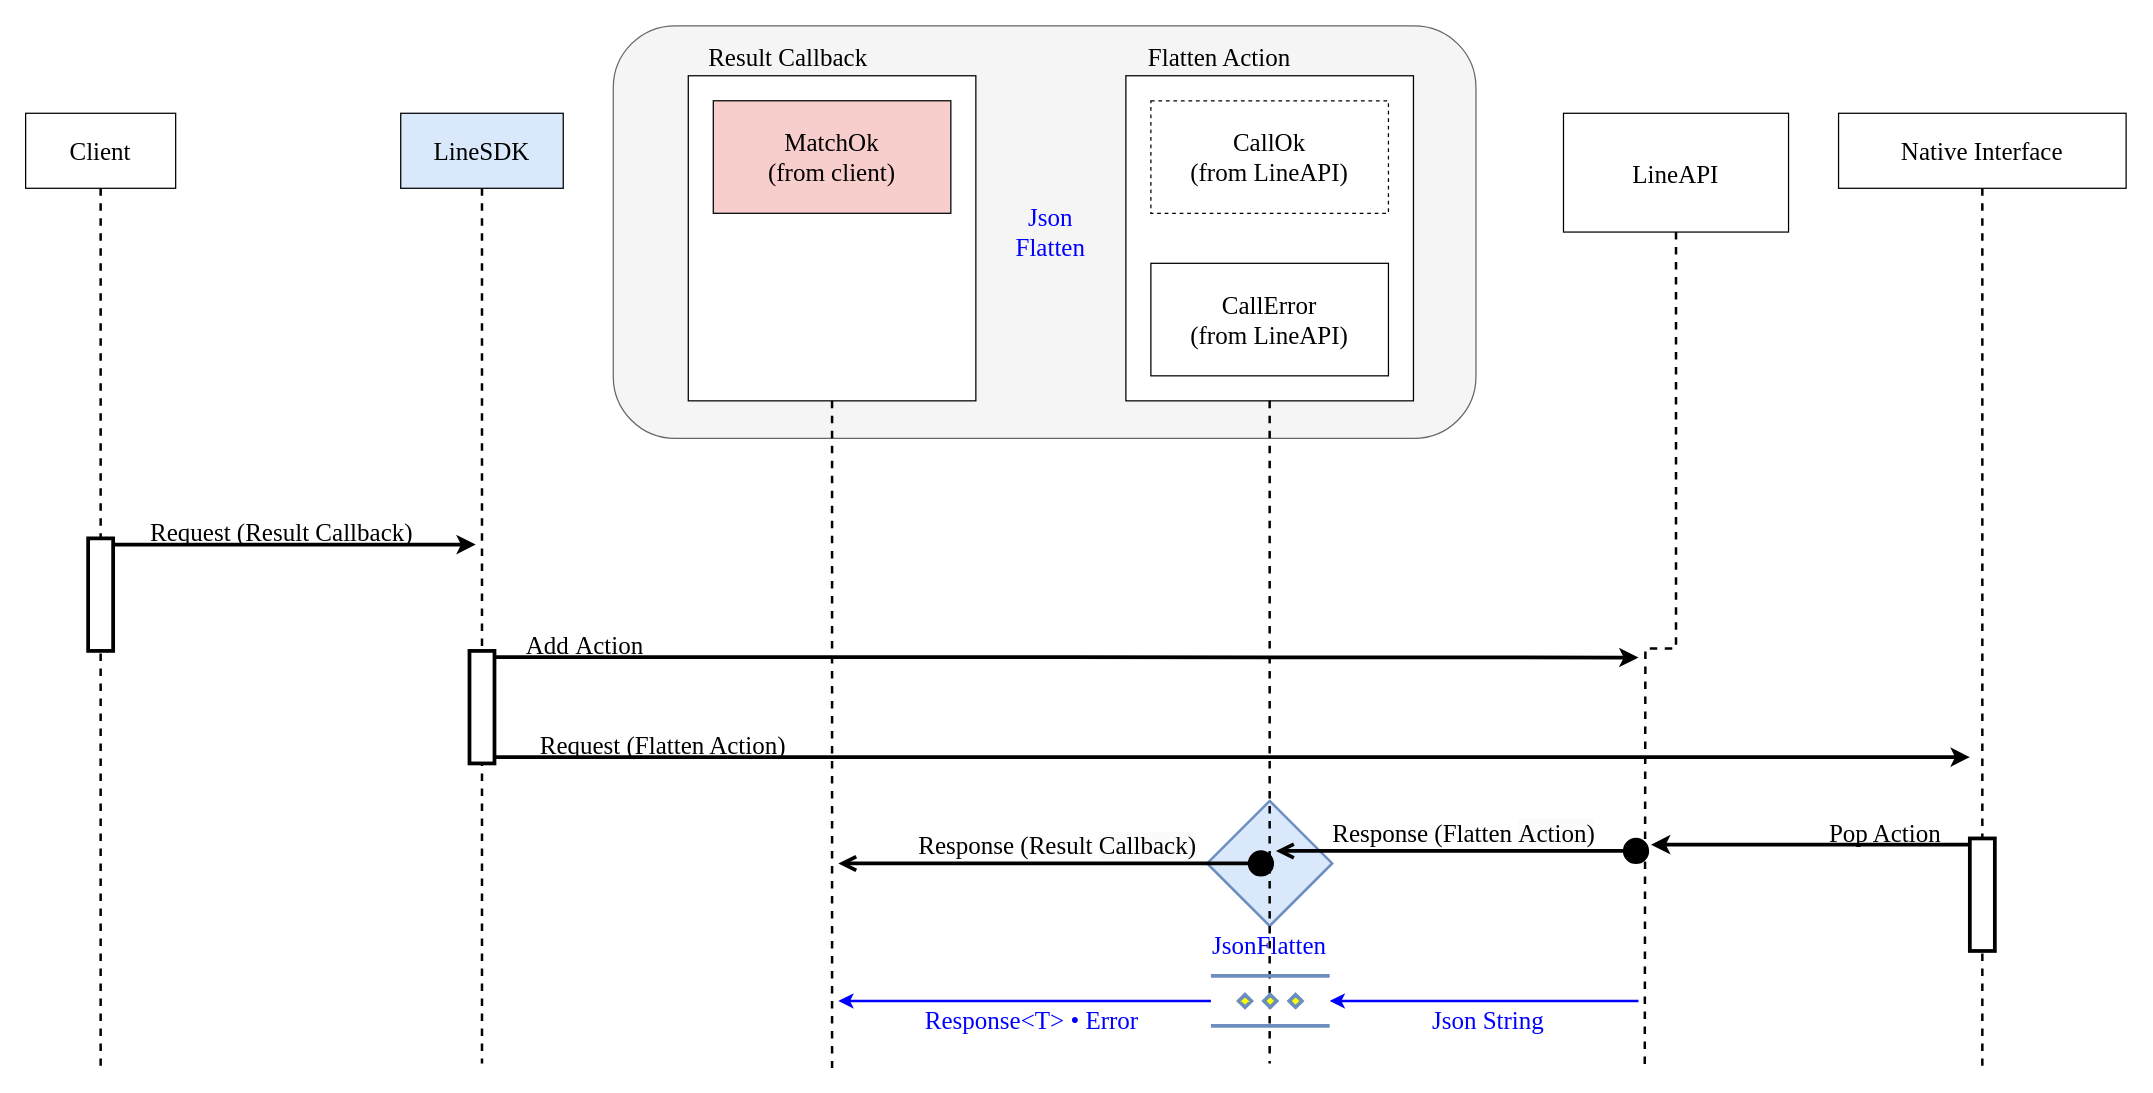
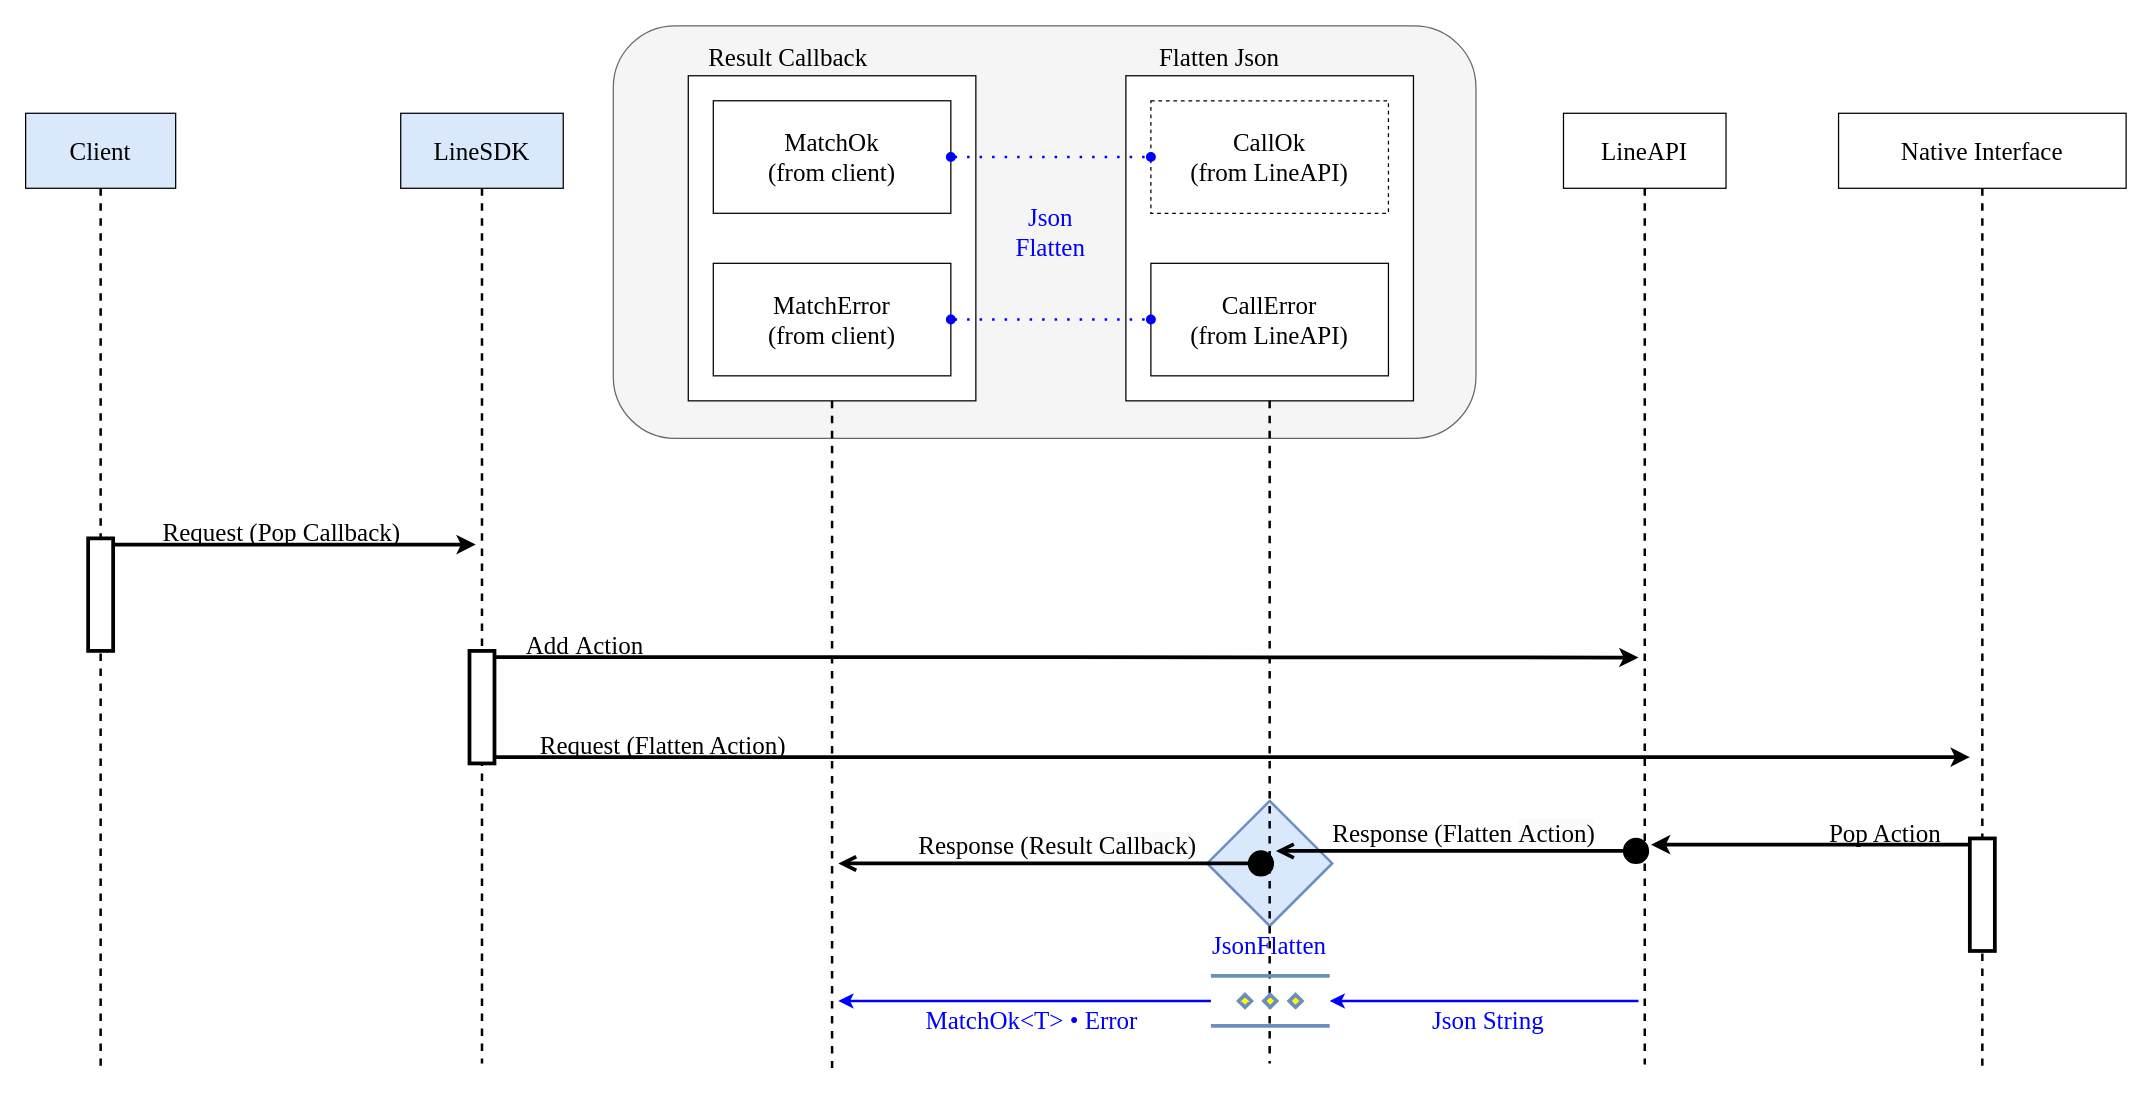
(1219, 57) -> (1219, 57)
(101, 151) -> (101, 151)
(832, 157) -> (832, 157)
none -> (1053, 157)
(1676, 173) -> (1644, 151)
none -> (832, 319)
none -> (1053, 319)
(282, 532) -> (282, 532)
(1032, 1019) -> (1032, 1019)
